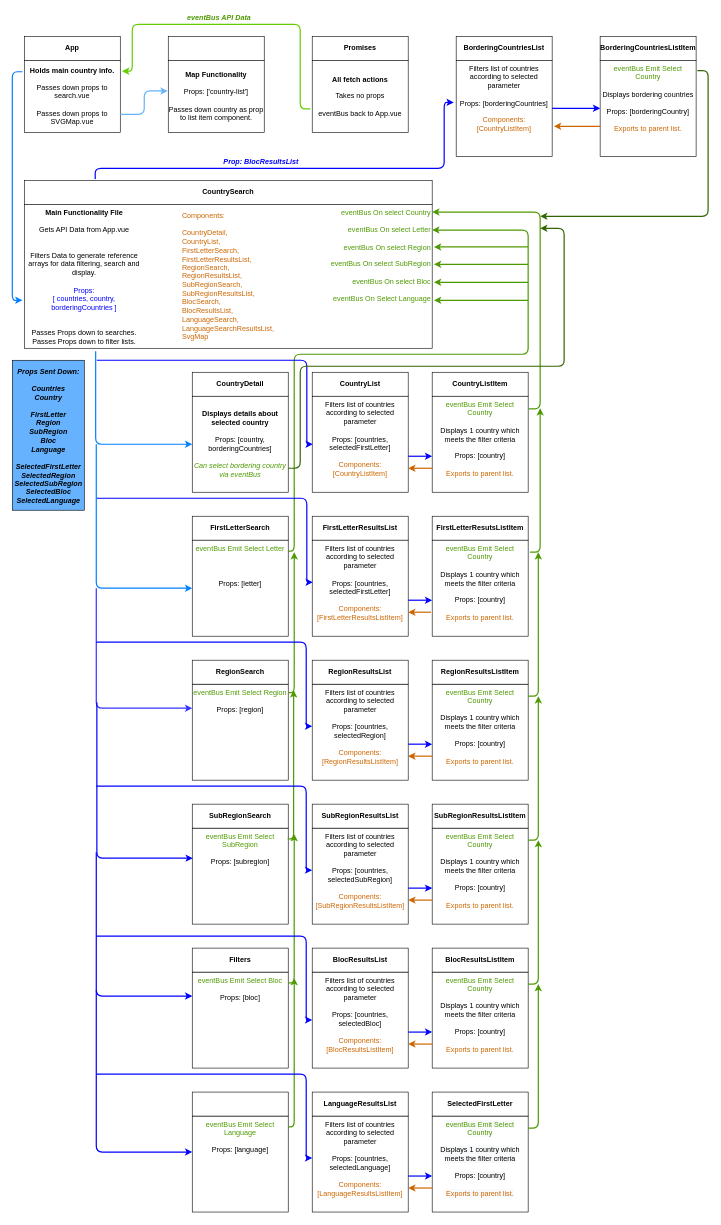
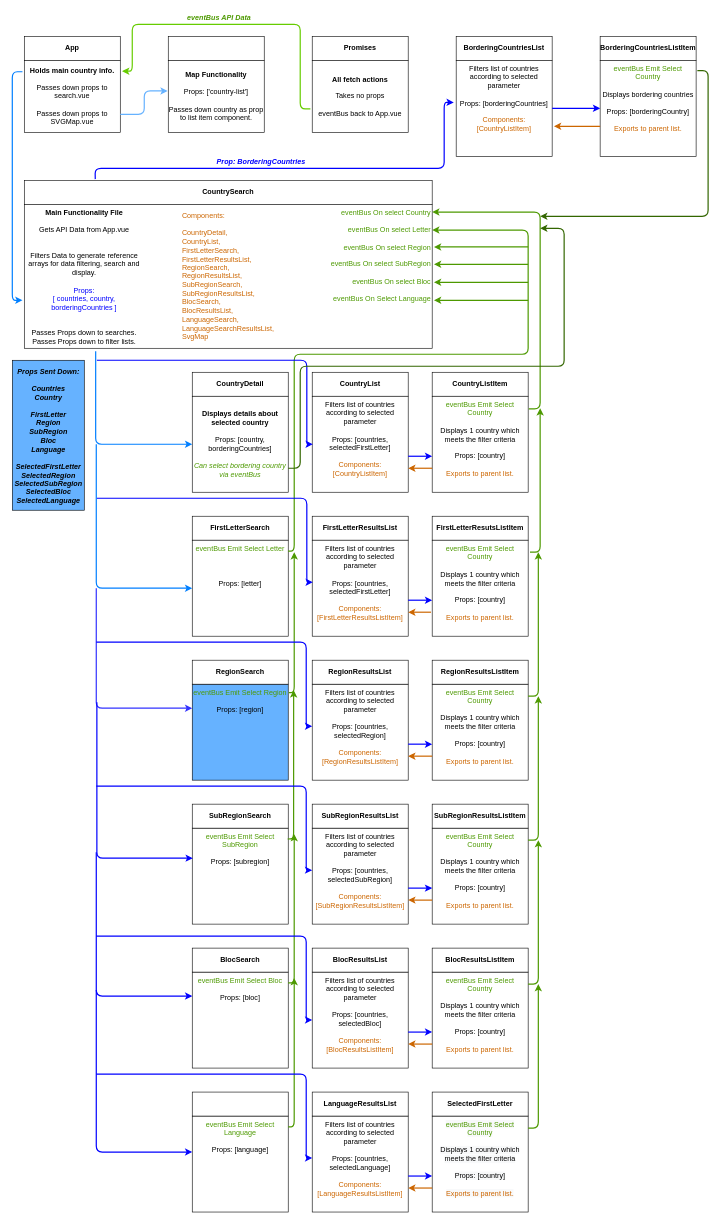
(261, 162) -> (261, 162)
(240, 732) -> (240, 732)
(240, 960) -> (240, 960)
